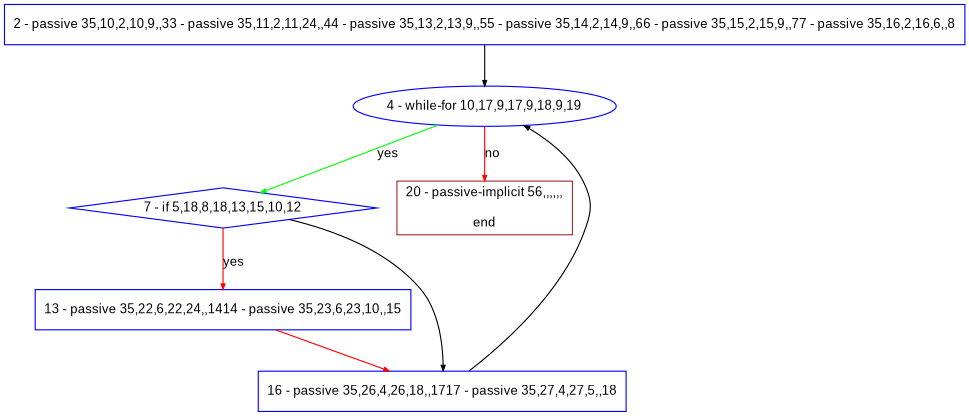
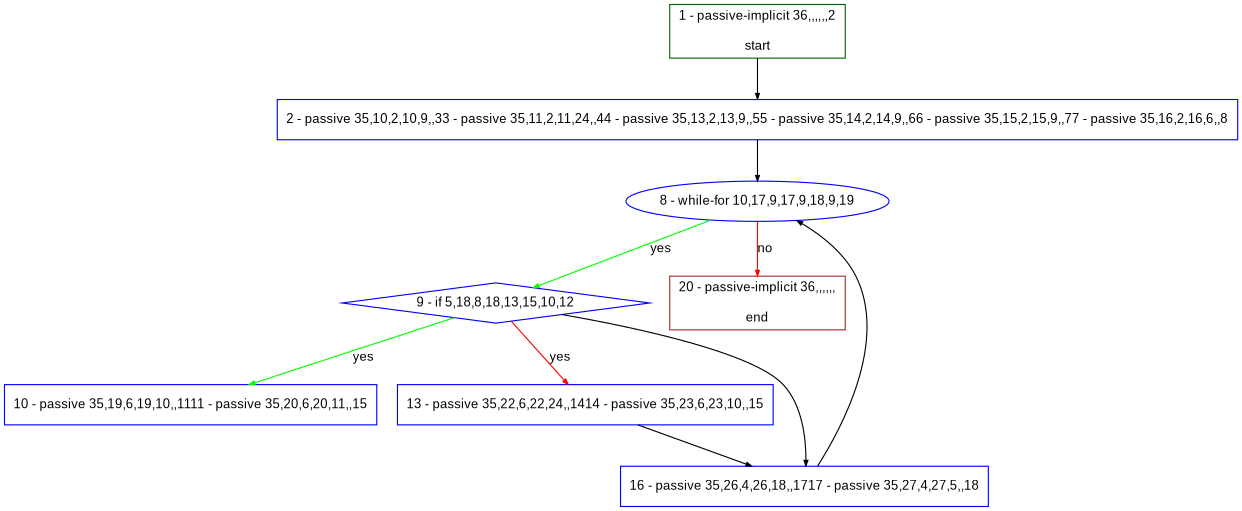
none -> (757, 31)
(485, 106) -> (757, 201)
(223, 208) -> (496, 303)
(485, 208) -> (757, 303)
(330, 349) -> (692, 445)
none -> (191, 405)
